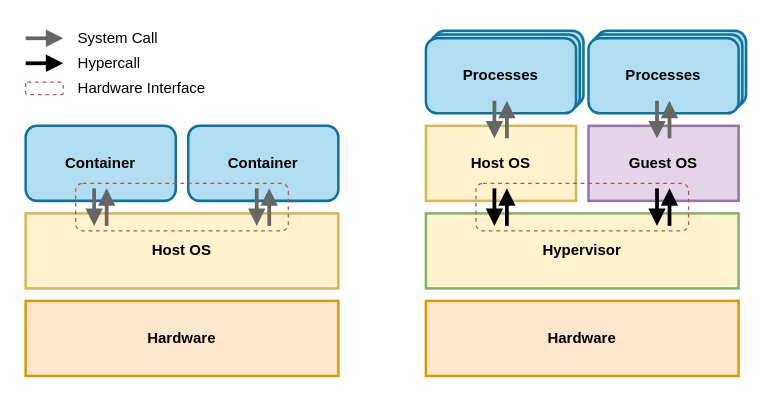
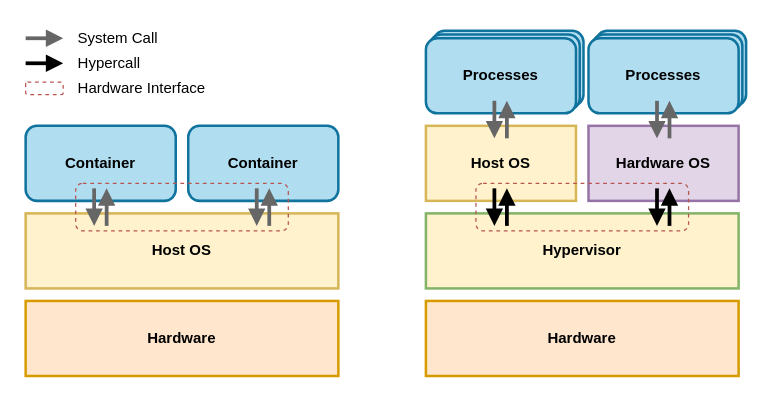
(663, 163) -> (663, 163)
